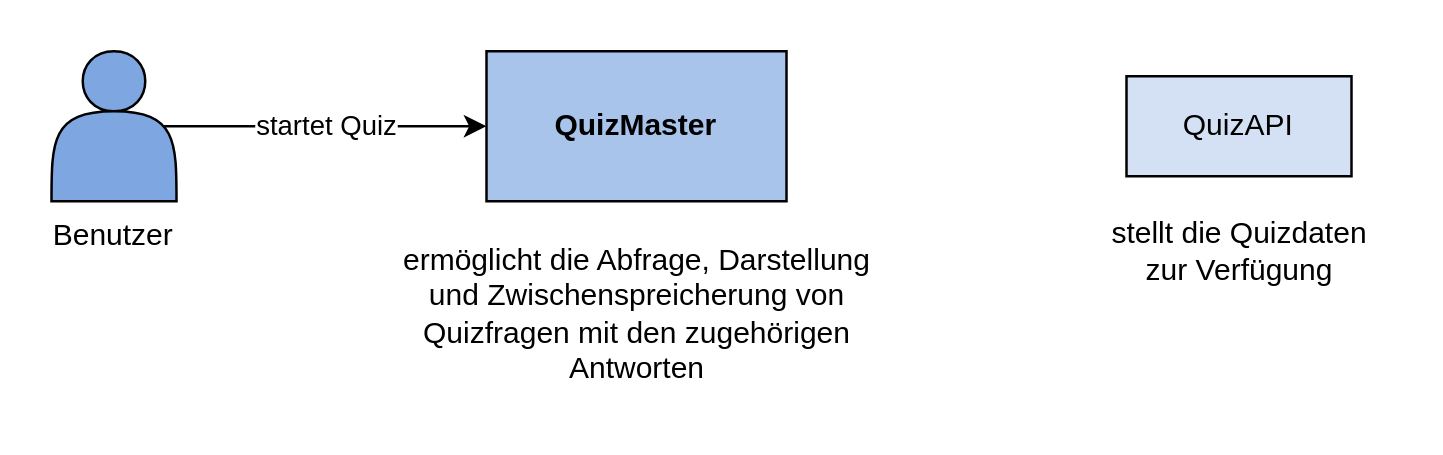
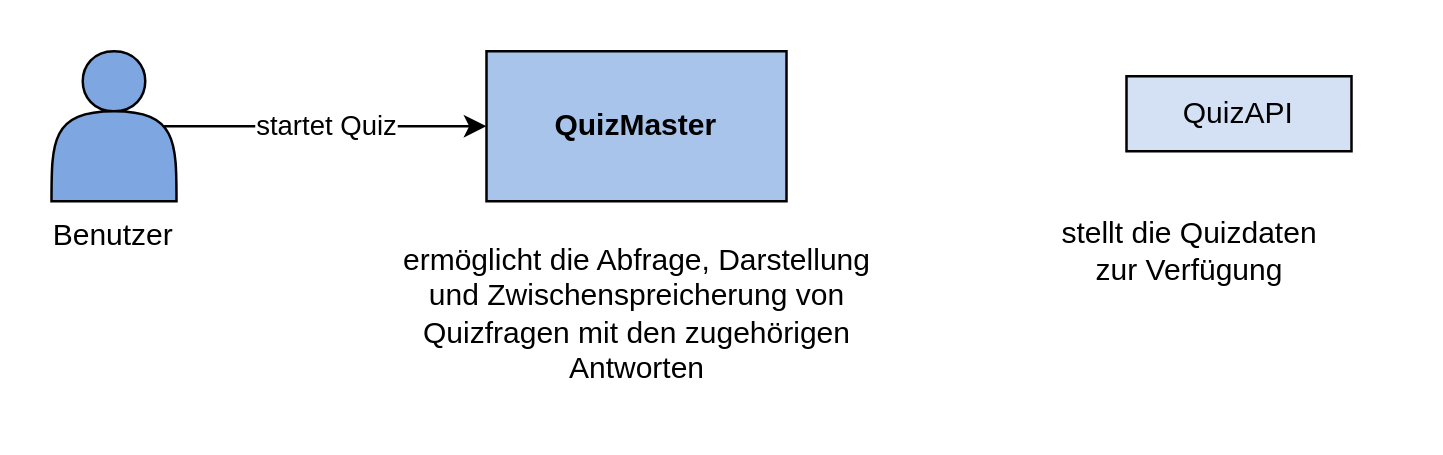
(1239, 126) -> (1239, 114)
(1239, 251) -> (1189, 251)
